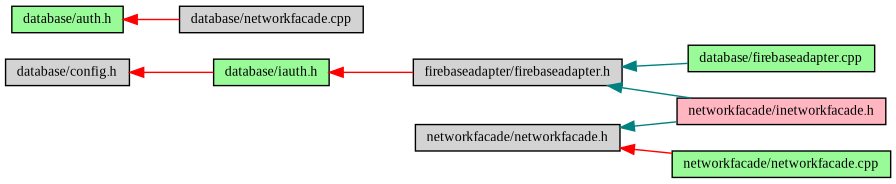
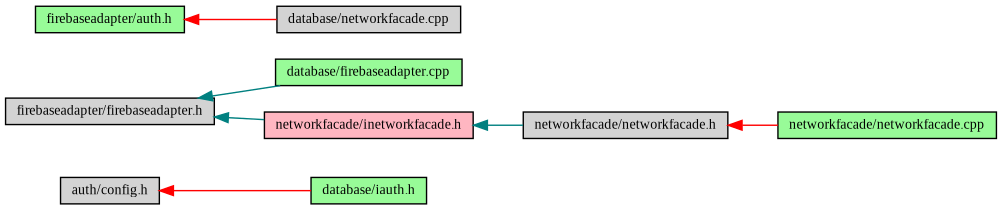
(67, 19) -> (110, 19)
(67, 72) -> (110, 191)
(378, 72) -> none
(656, 124) -> (505, 125)
